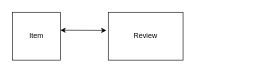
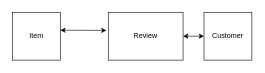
none -> (198, 36)
none -> (228, 36)
